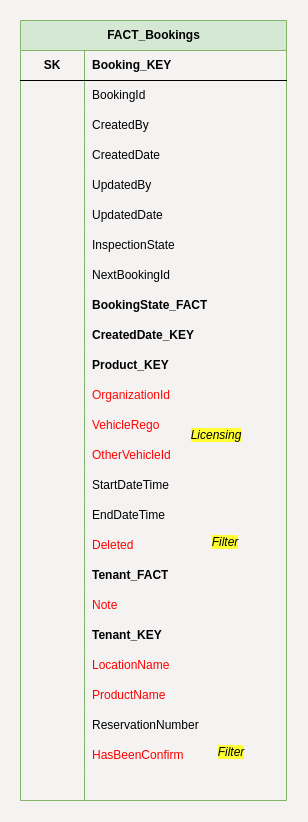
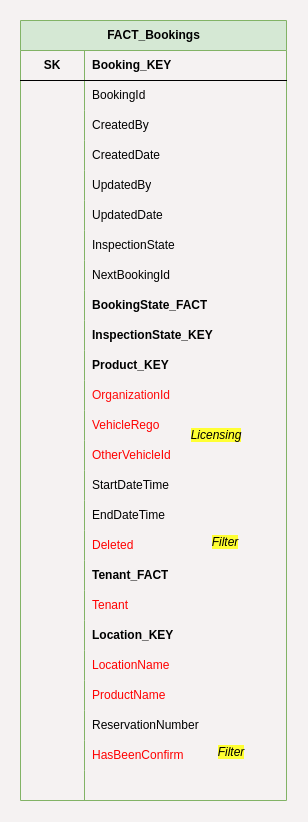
(143, 336) -> (155, 336)
(106, 606) -> (113, 606)
(126, 636) -> (131, 636)
